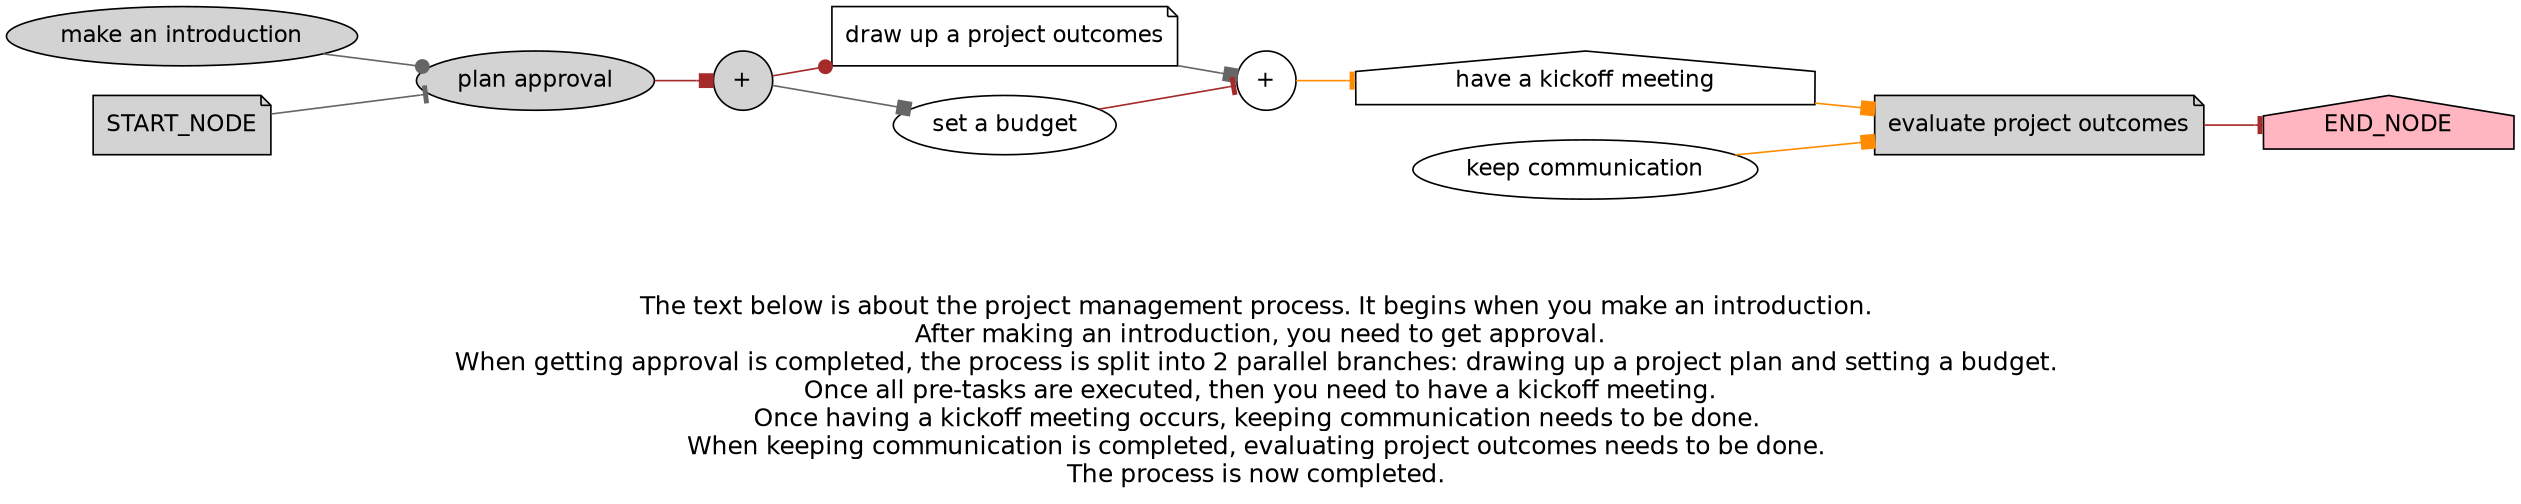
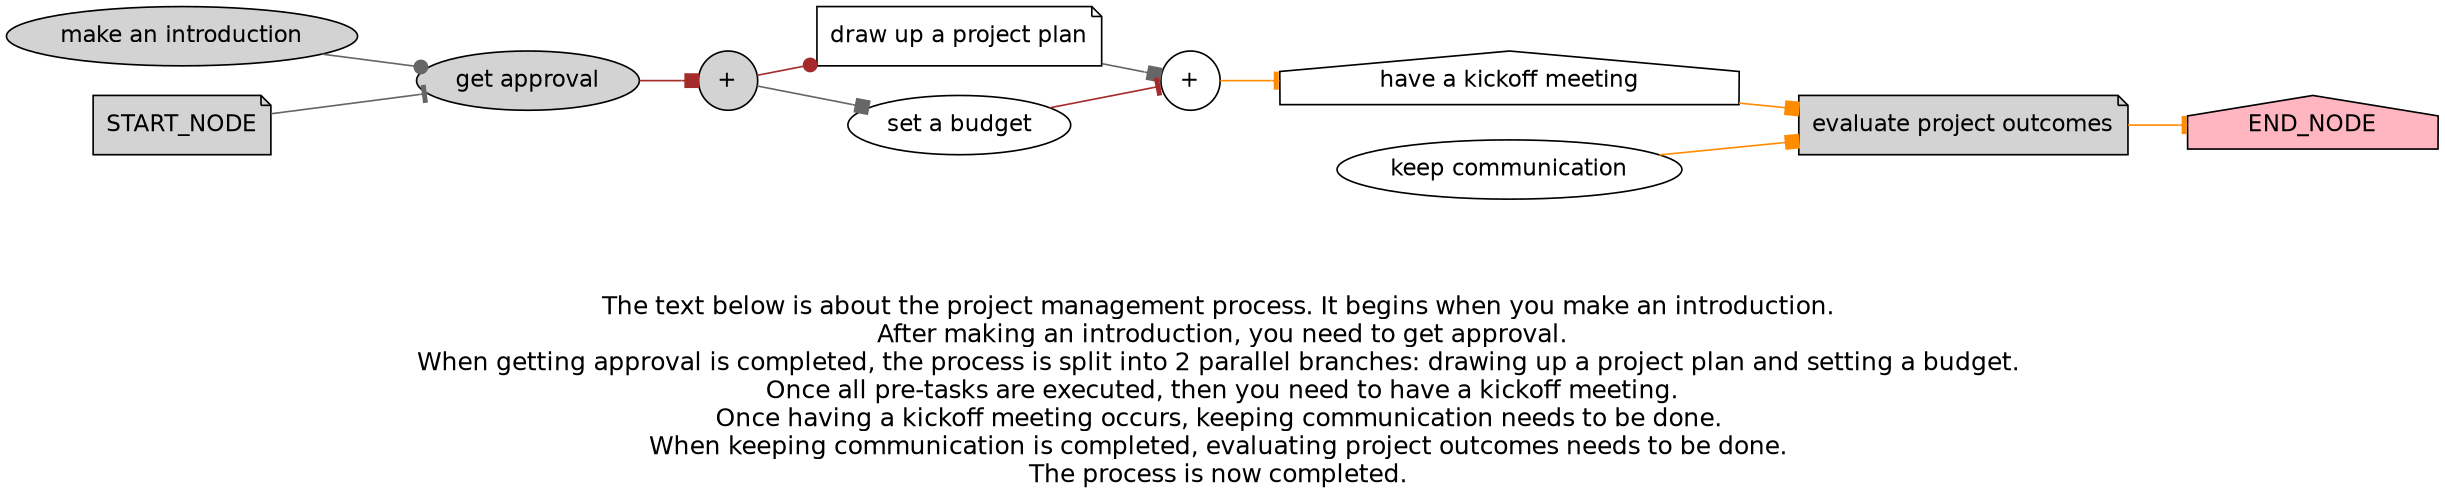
(1005, 36) -> (959, 36)
(535, 81) -> (528, 81)
(2229, 125) -> (2153, 125)
